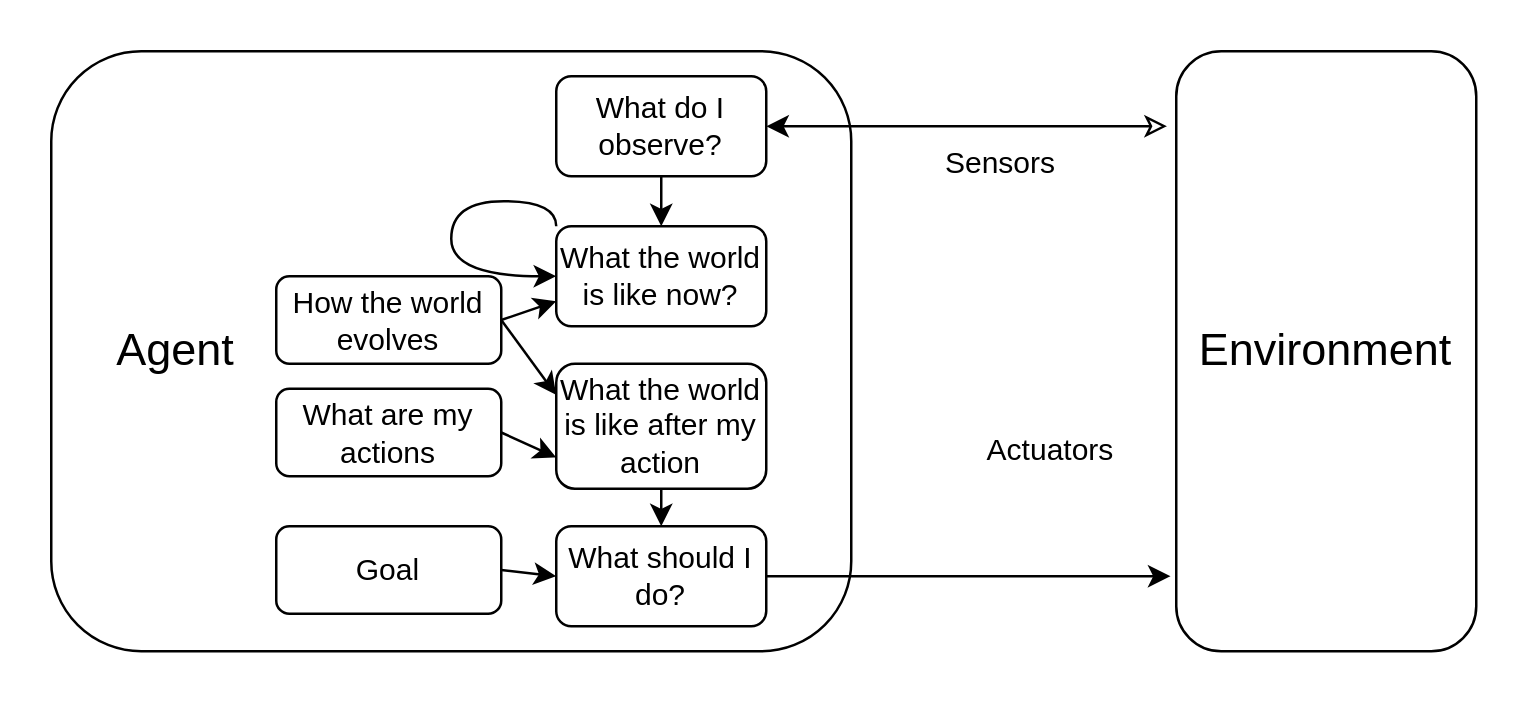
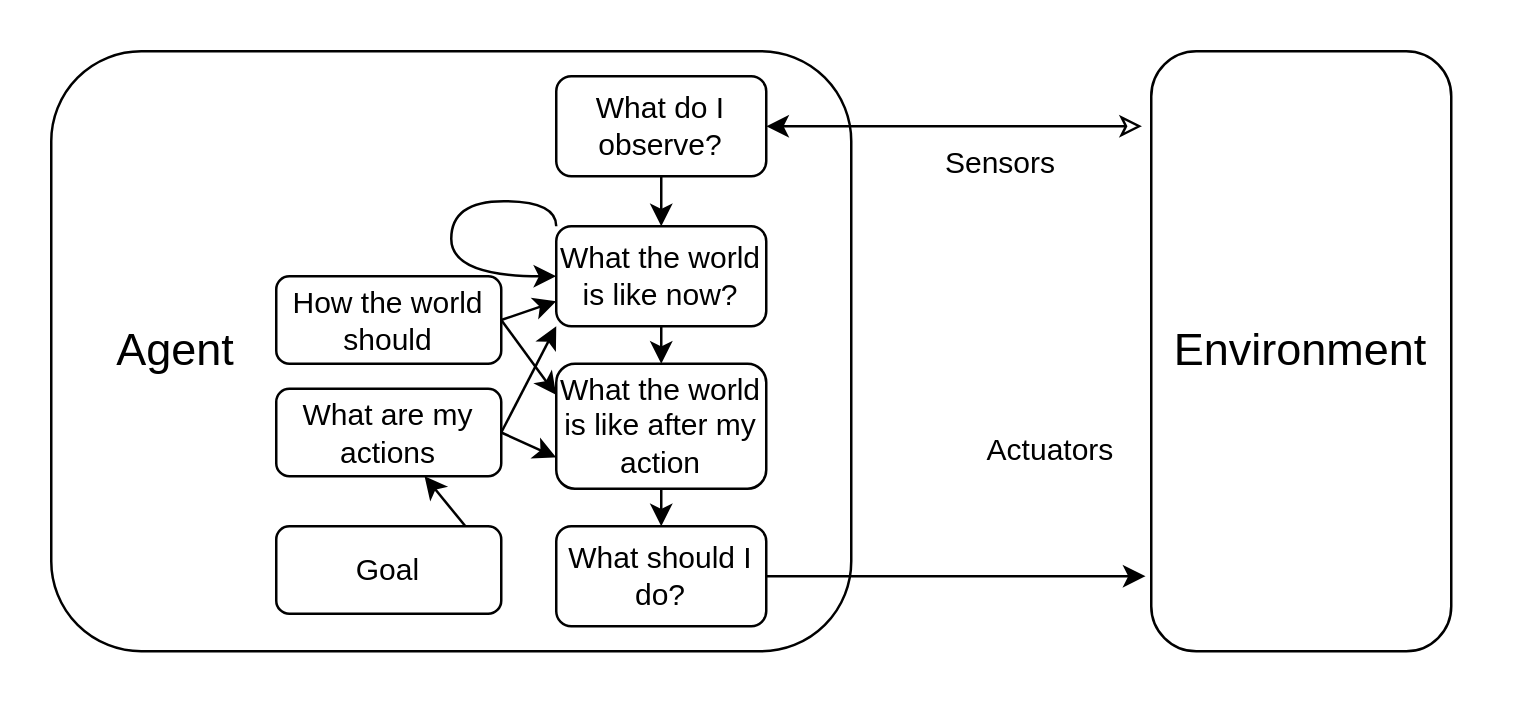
(389, 321) -> (389, 321)
none -> (661, 337)
(1326, 351) -> (1301, 351)
none -> (517, 402)
(520, 572) -> (450, 507)
